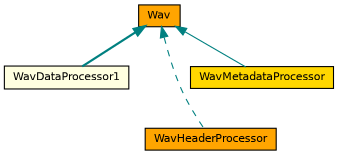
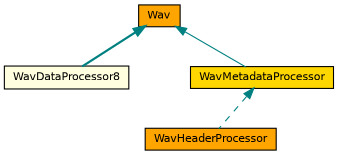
(67, 78) -> (67, 78)
(180, 85) -> (233, 113)
